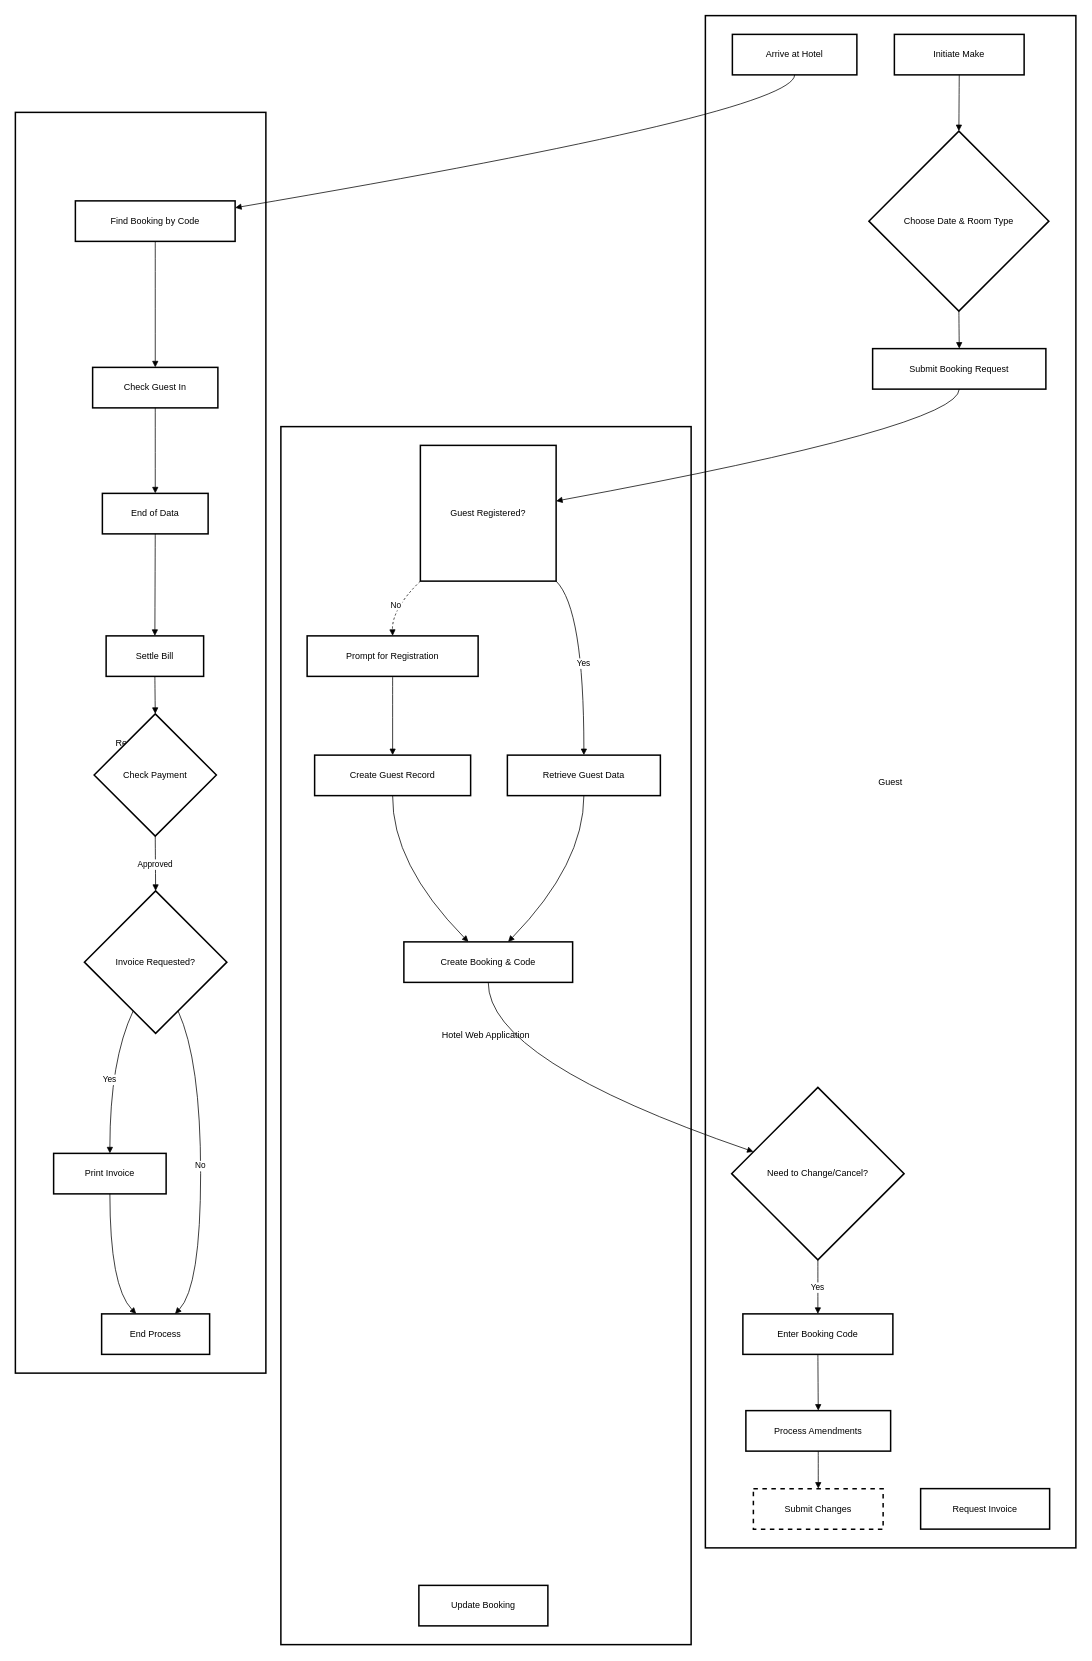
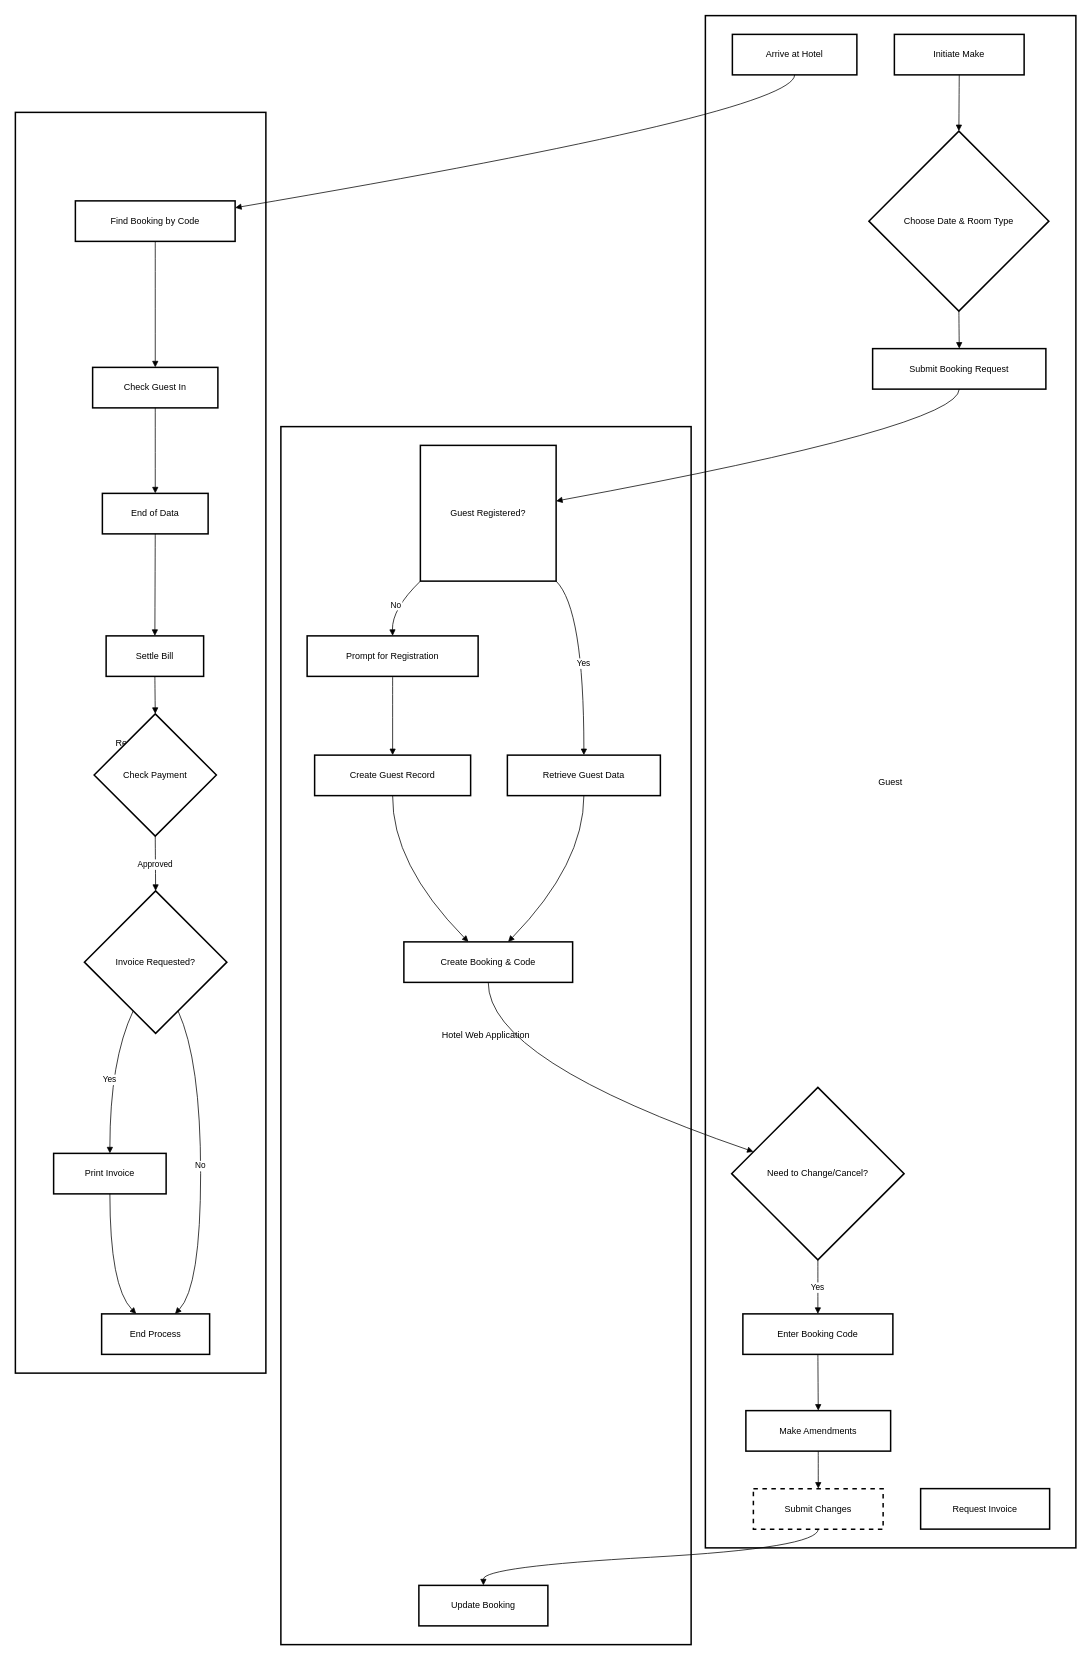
(409, 593) -> (409, 593)
(818, 1431) -> (818, 1431)
none -> (617, 1559)
